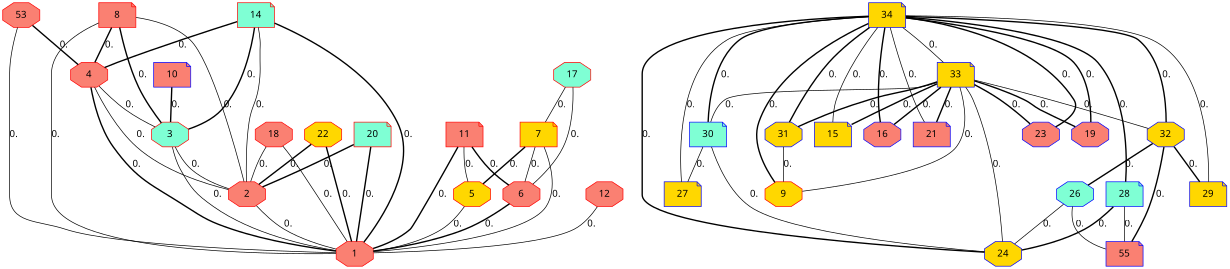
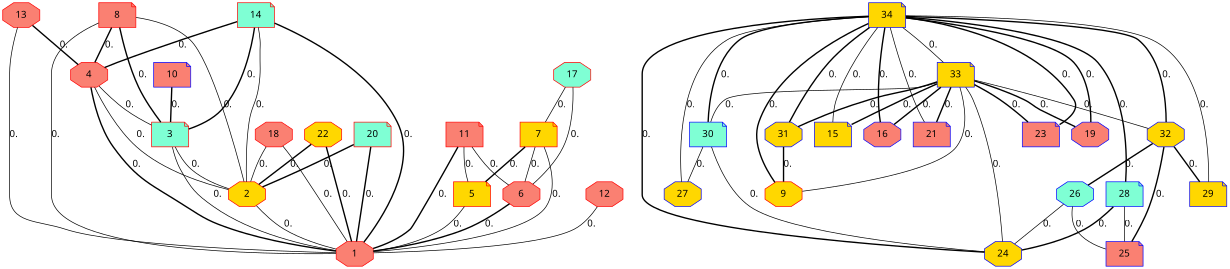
(21, 15) -> (21, 15)
(170, 134) -> (170, 134)
(1041, 134) -> (1041, 134)
(784, 164) -> (784, 164)
(488, 168) -> (488, 168)
(247, 194) -> (247, 194)
(472, 194) -> (472, 194)
(683, 194) -> (683, 194)
(1125, 254) -> (1125, 254)
